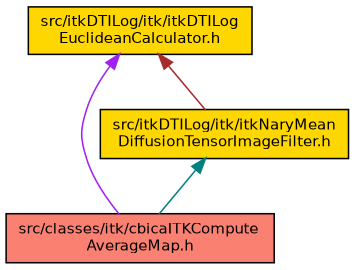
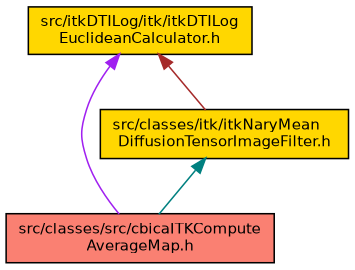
(224, 134) -> (224, 134)
(140, 238) -> (140, 238)
